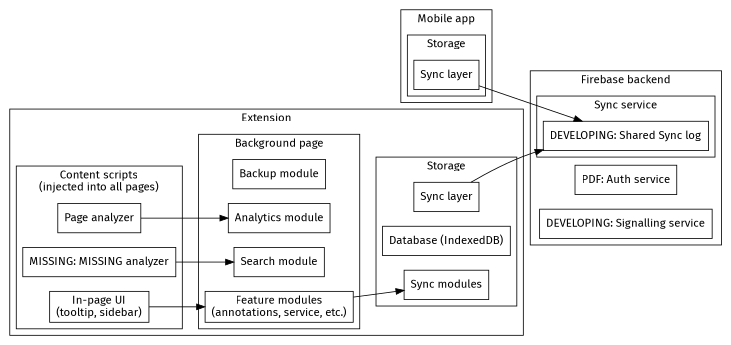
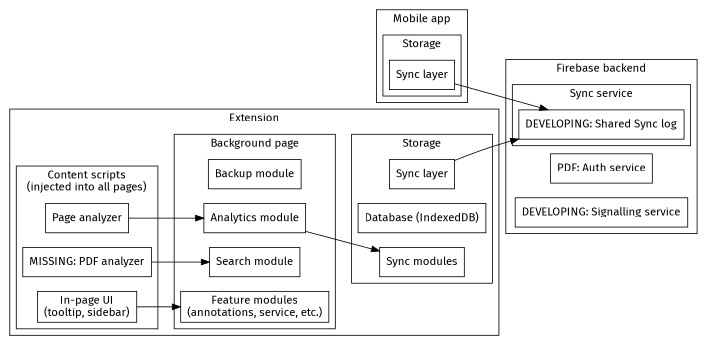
(99, 262) -> (87, 262)
(370, 295) -> (340, 241)
